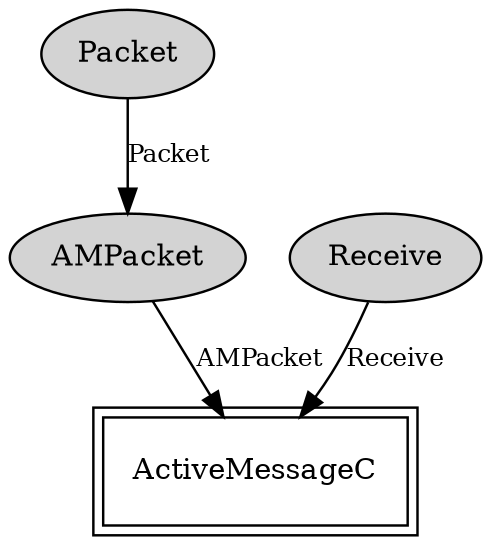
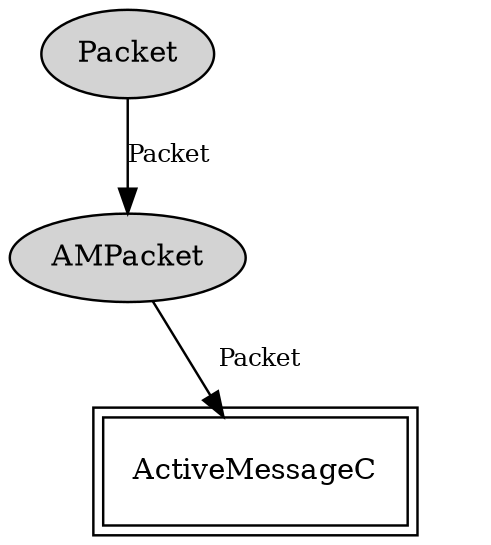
(386, 258) -> none
(260, 360) -> (260, 360)
